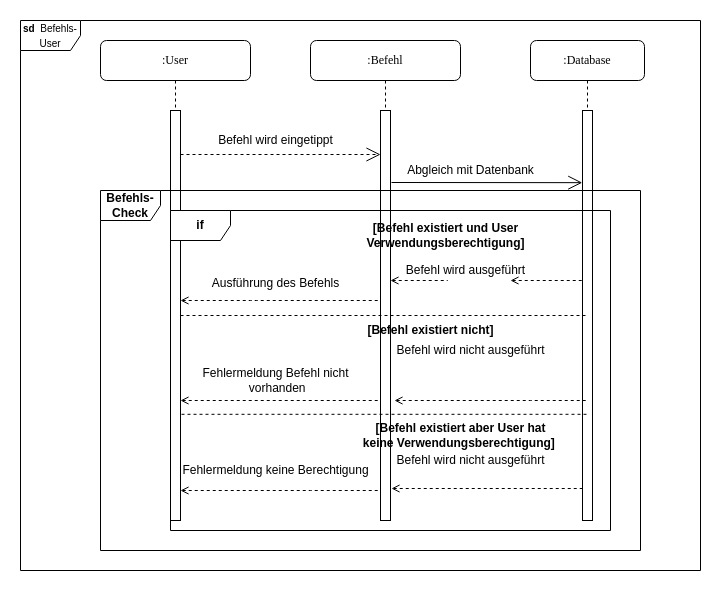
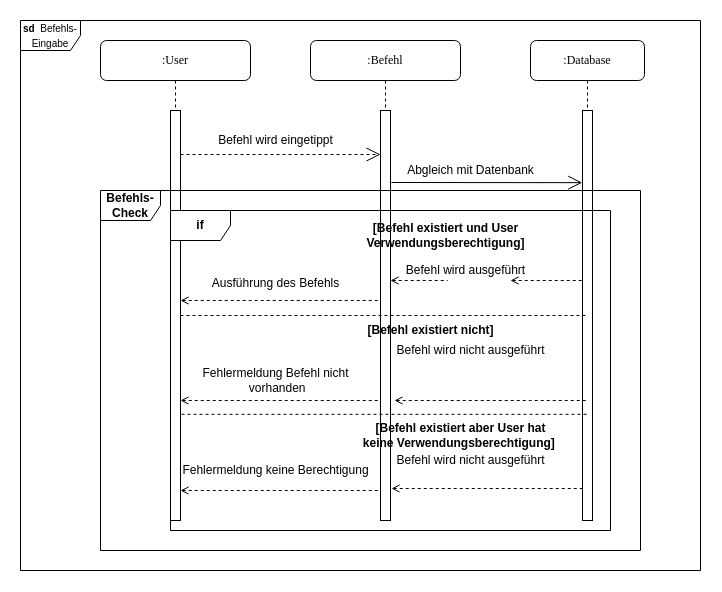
(51, 36) -> (51, 36)
